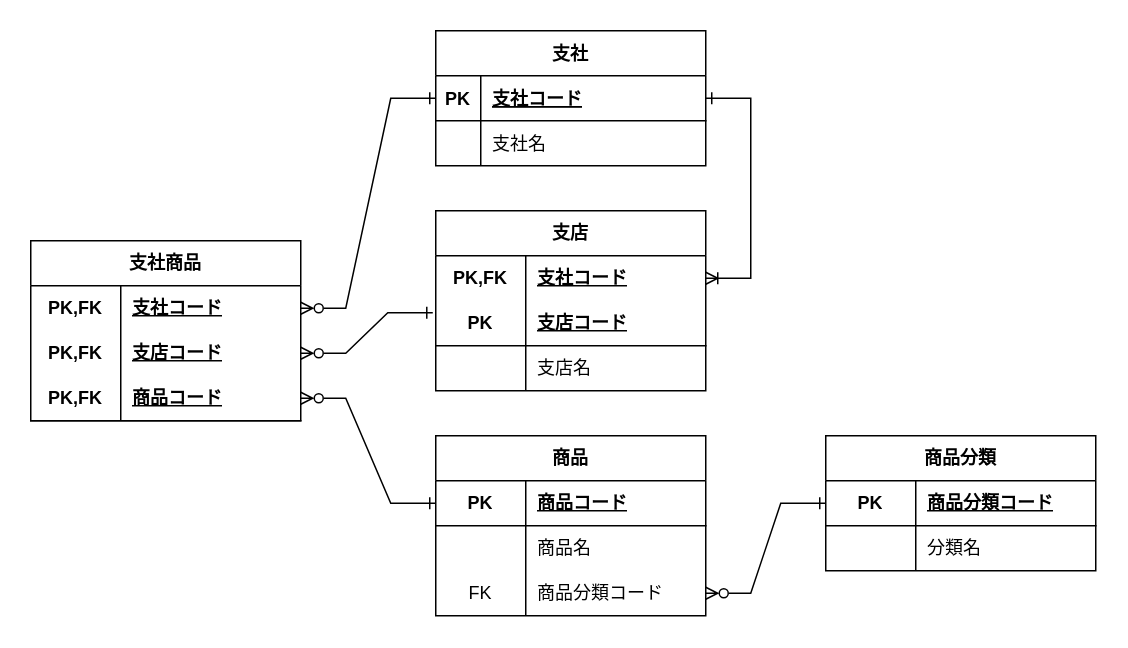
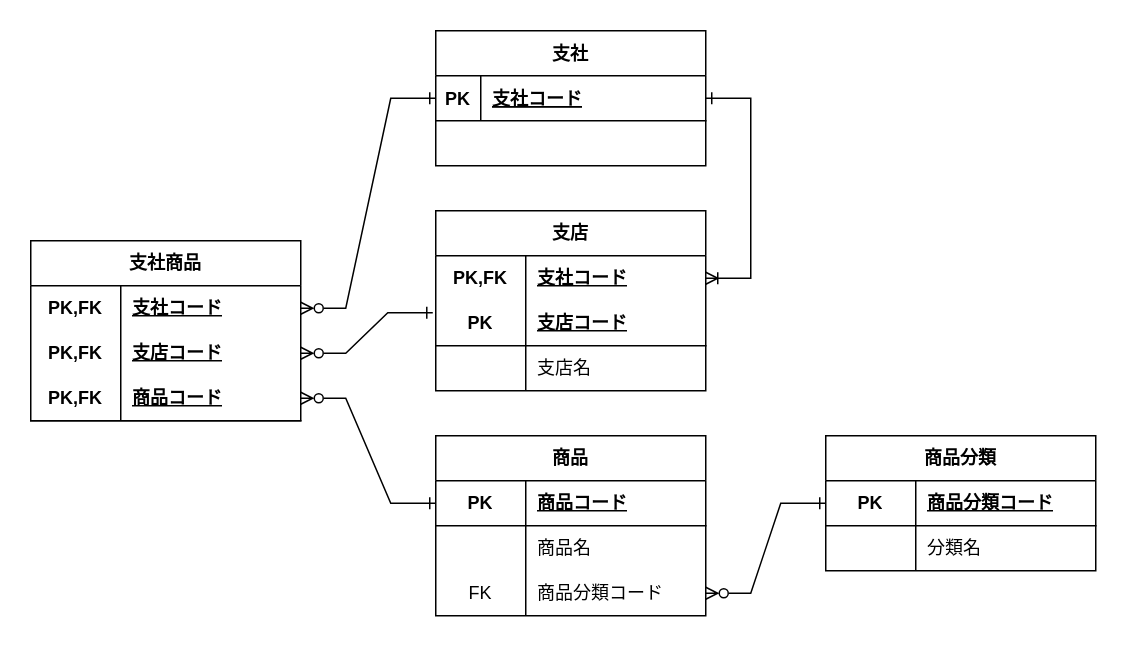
(593, 143) -> none
